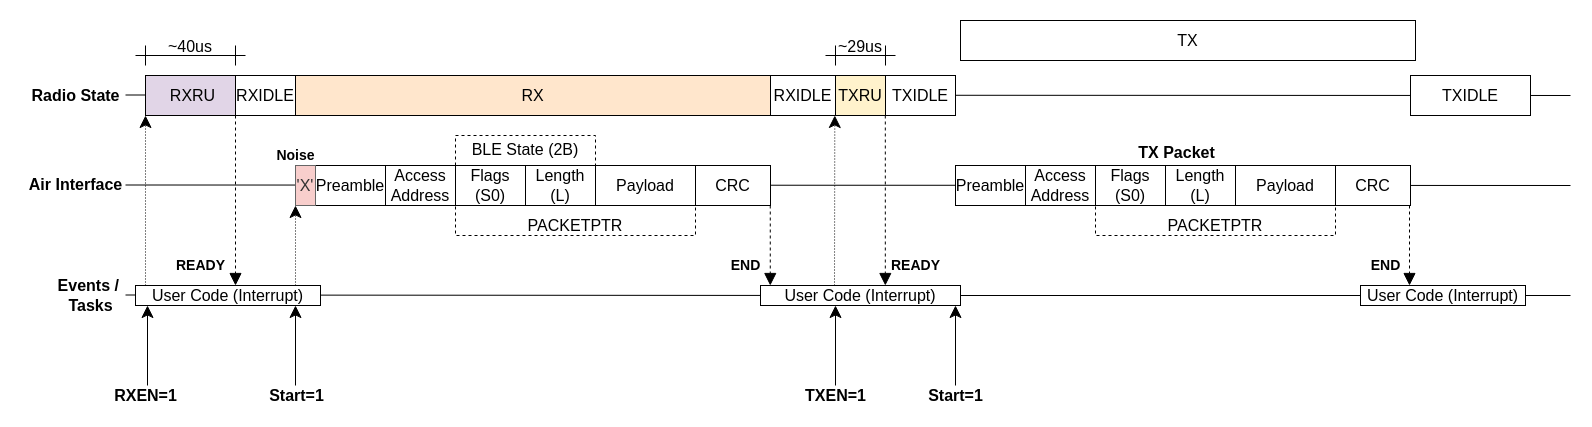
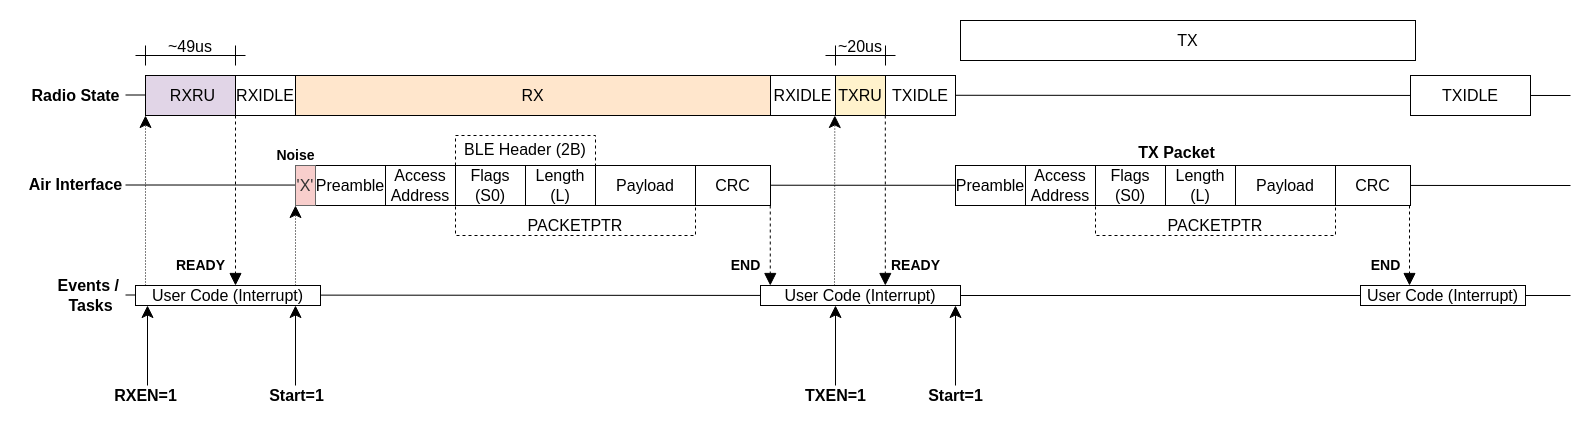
(191, 45) -> (191, 45)
(861, 45) -> (861, 45)
(526, 150) -> (526, 150)
